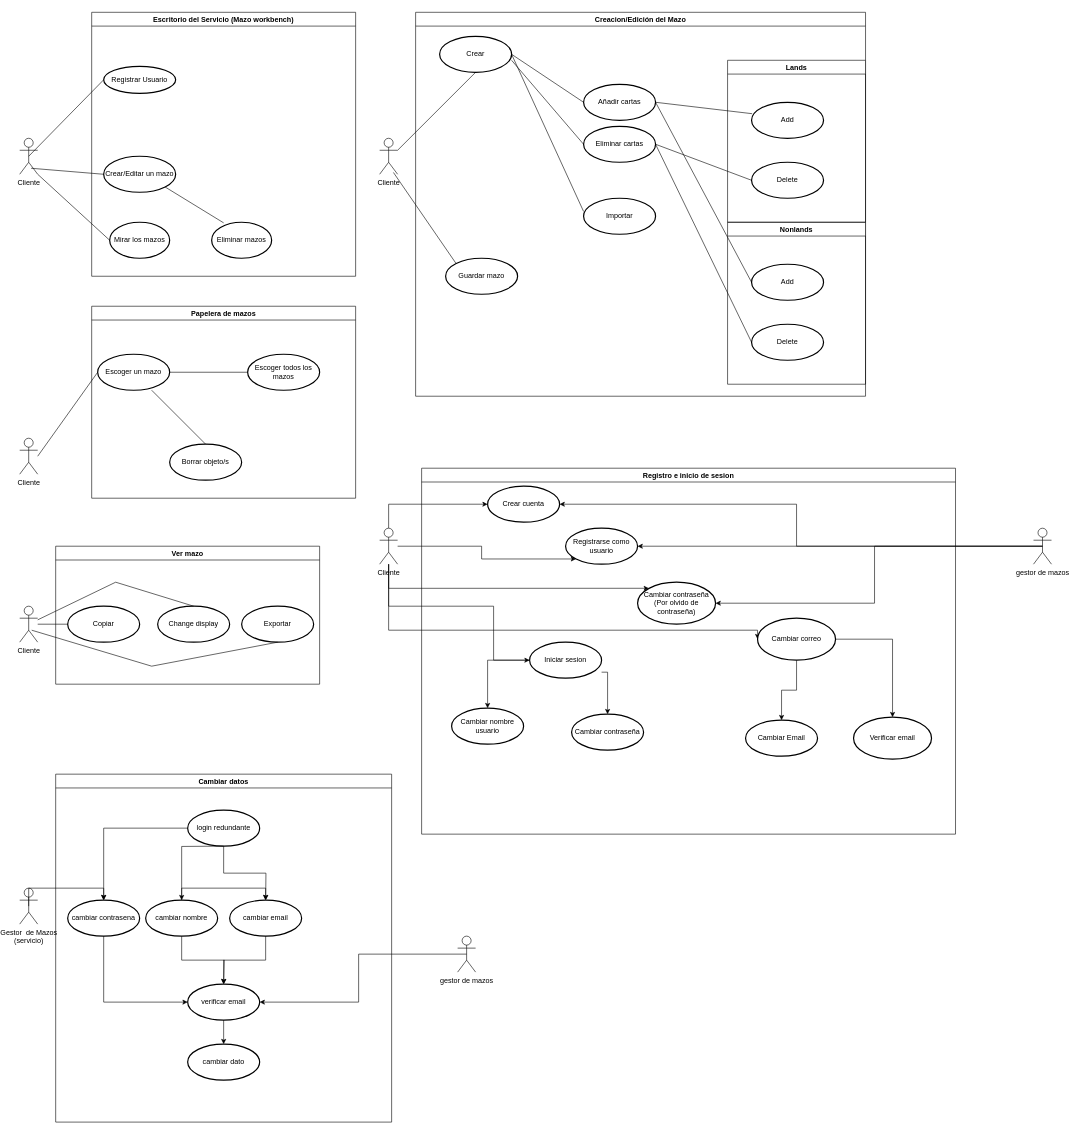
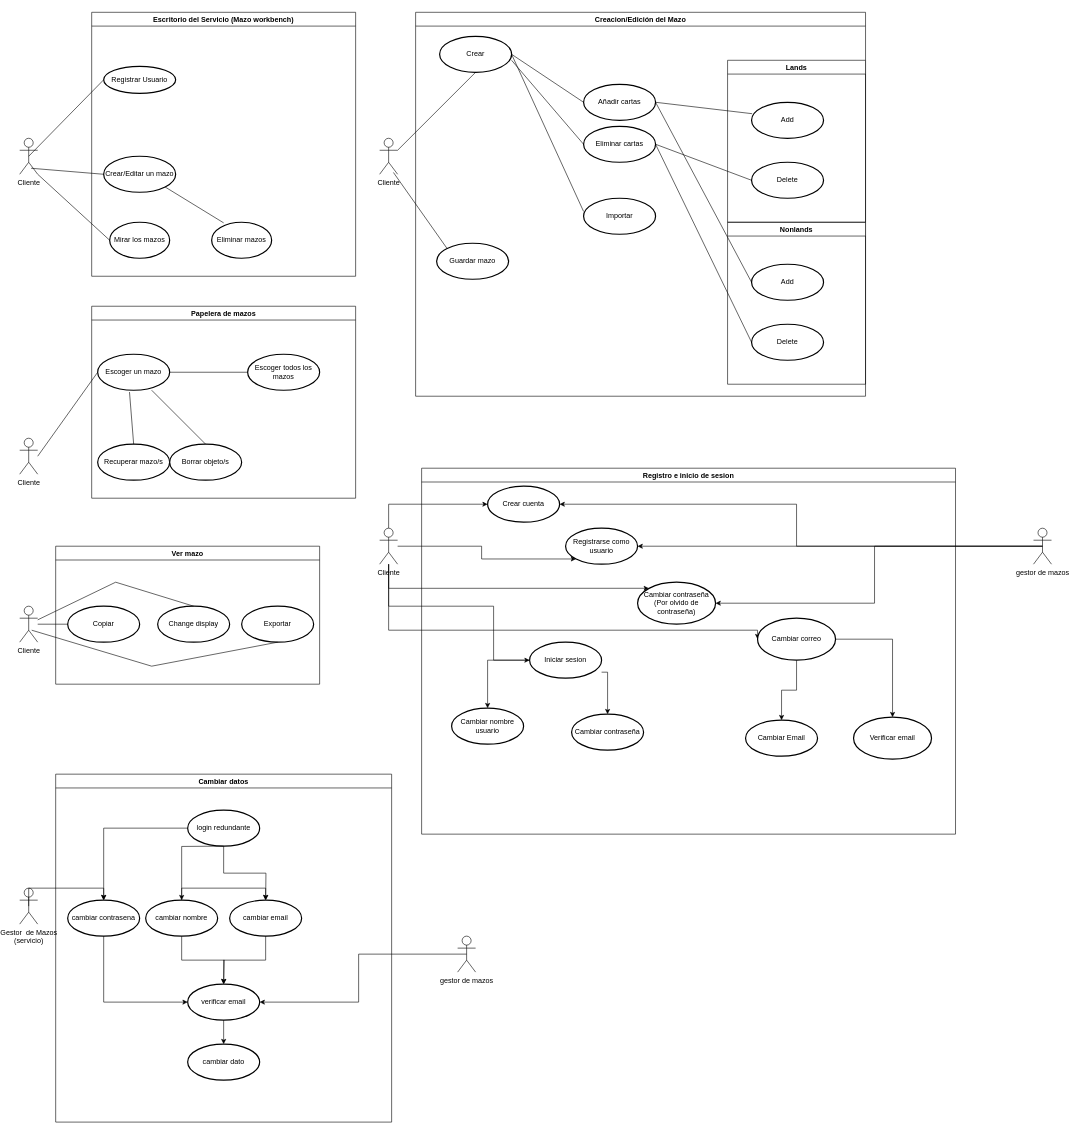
(482, 276) -> (473, 261)
none -> (131, 418)
none -> (134, 462)
